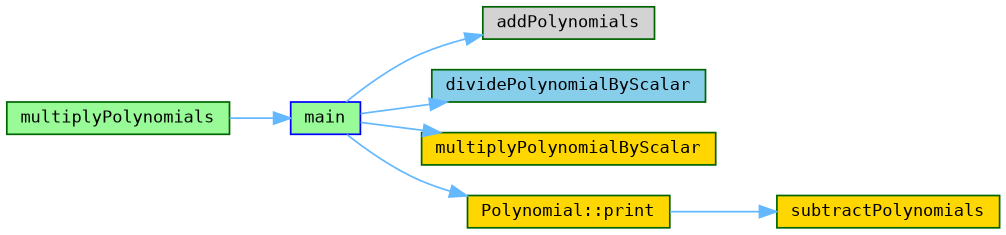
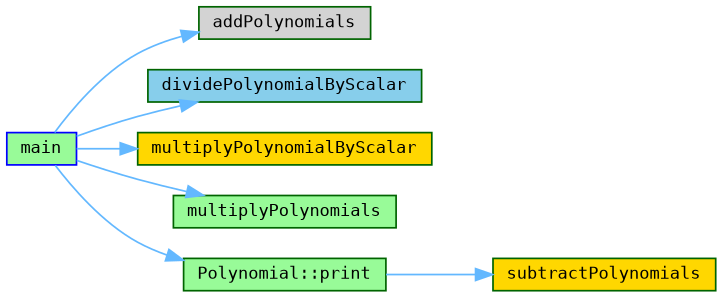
(252, 118) -> (131, 178)
(569, 212) -> (285, 275)
